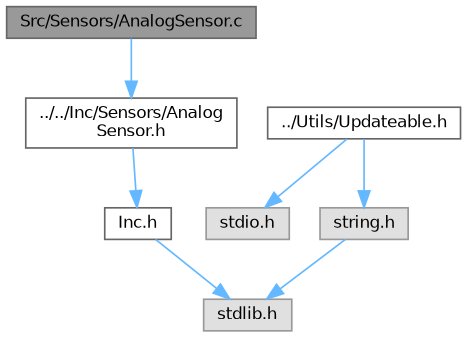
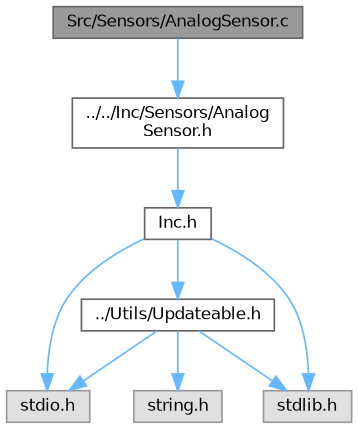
none -> (178, 261)
(313, 264) -> (235, 356)
none -> (73, 291)
